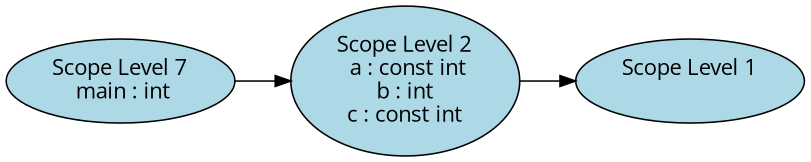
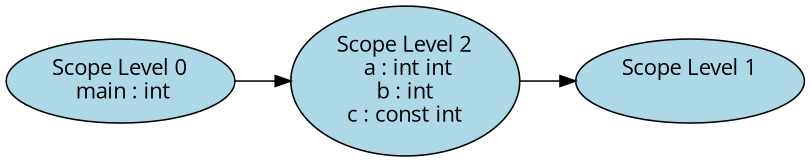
(121, 81) -> (121, 81)
(405, 81) -> (405, 81)
